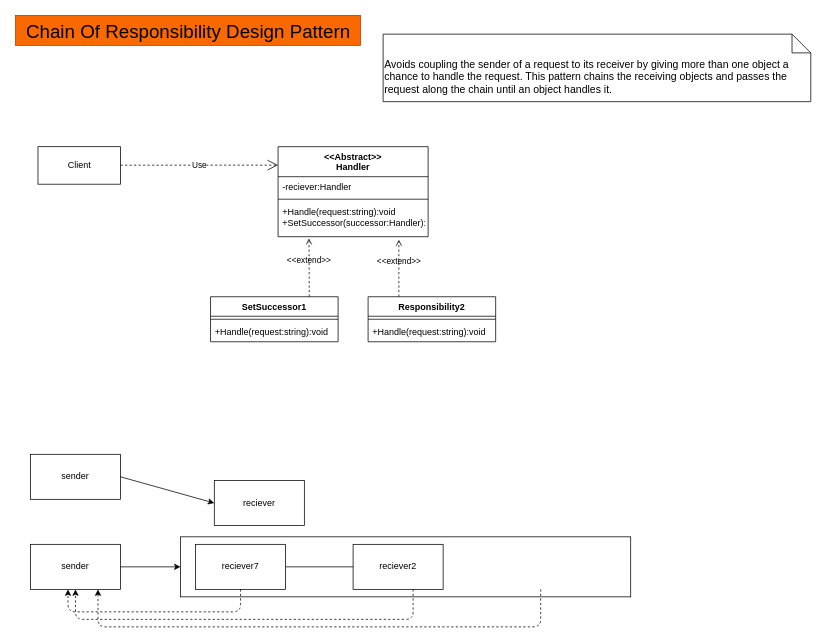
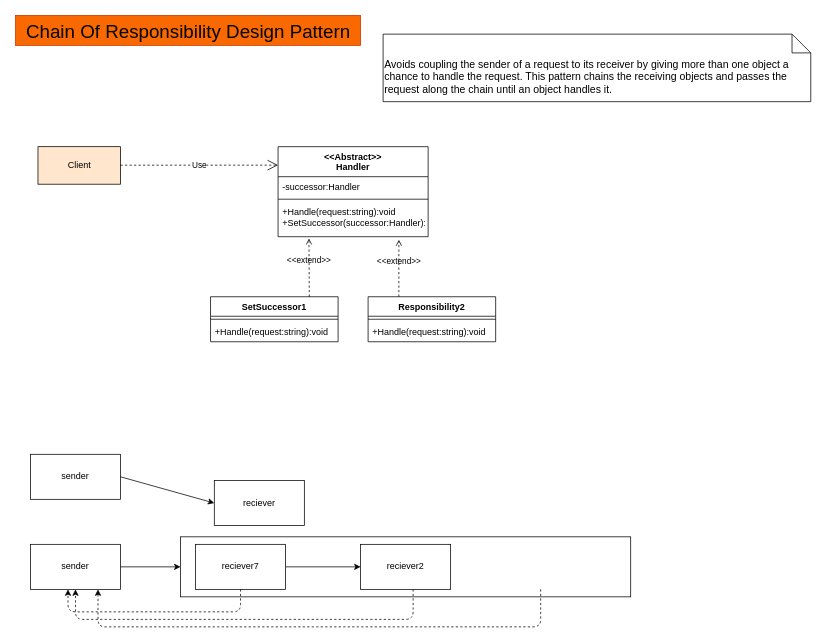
(79, 165) -> (79, 165)
(321, 187) -> (325, 187)
(398, 567) -> (405, 567)
